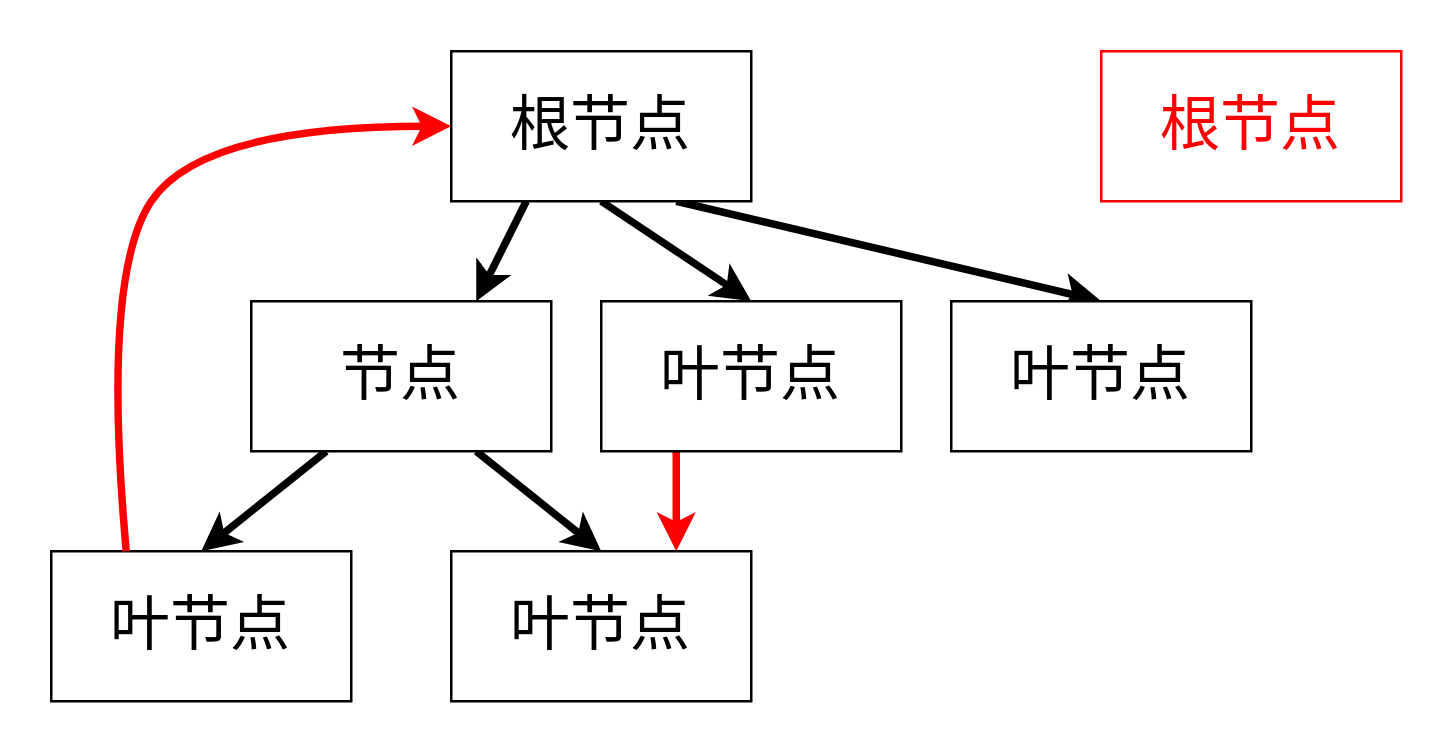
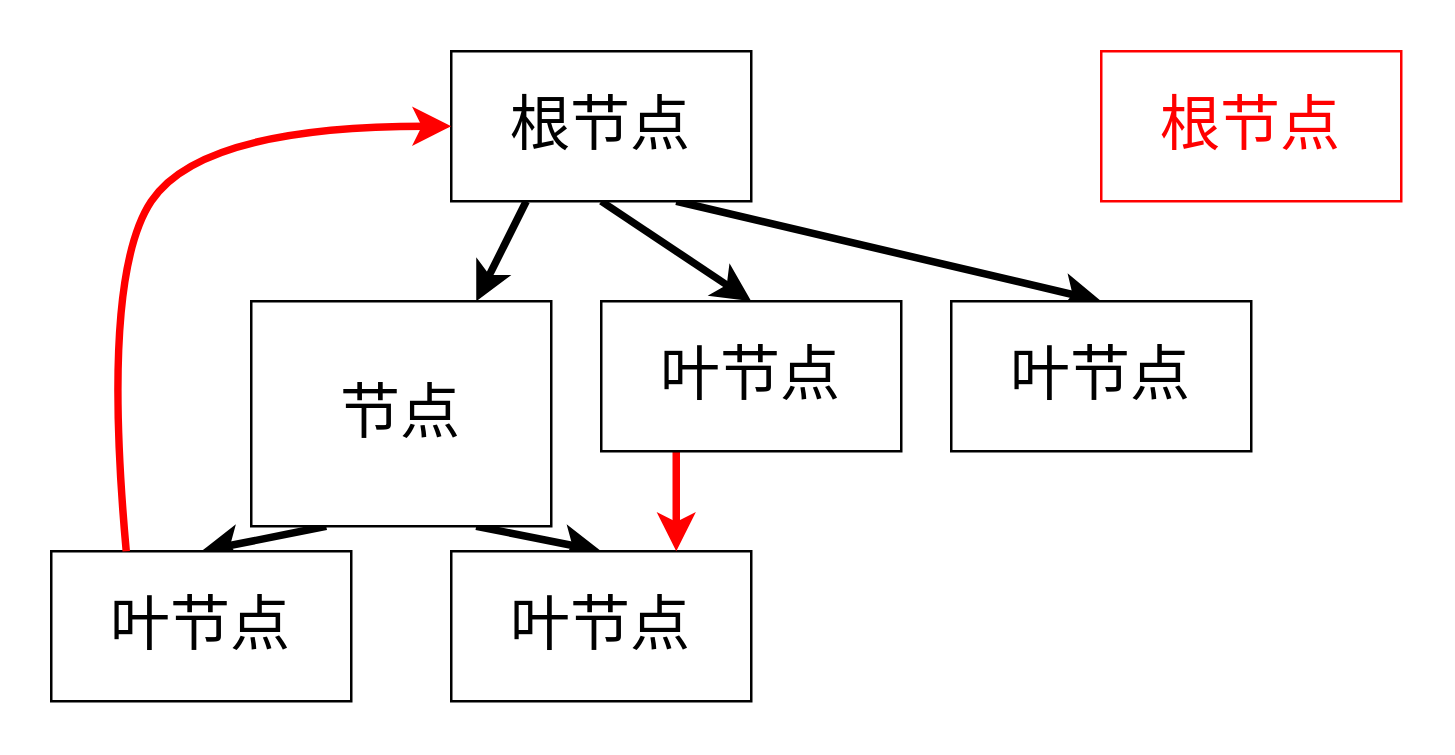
(401, 376) -> (401, 414)
